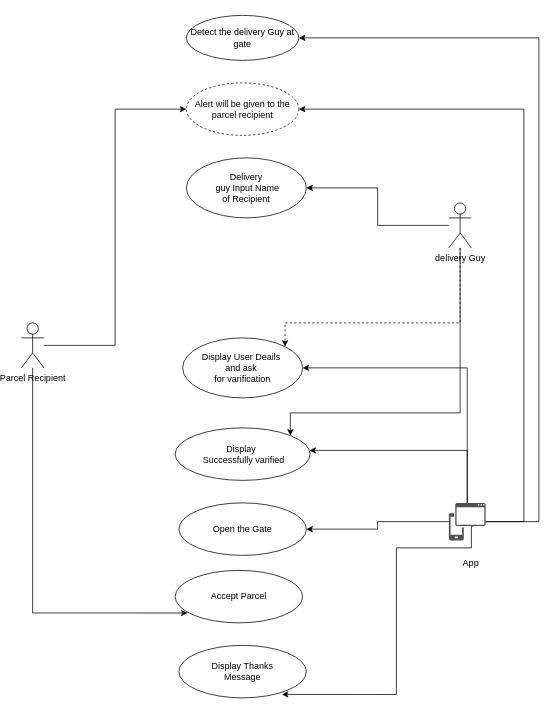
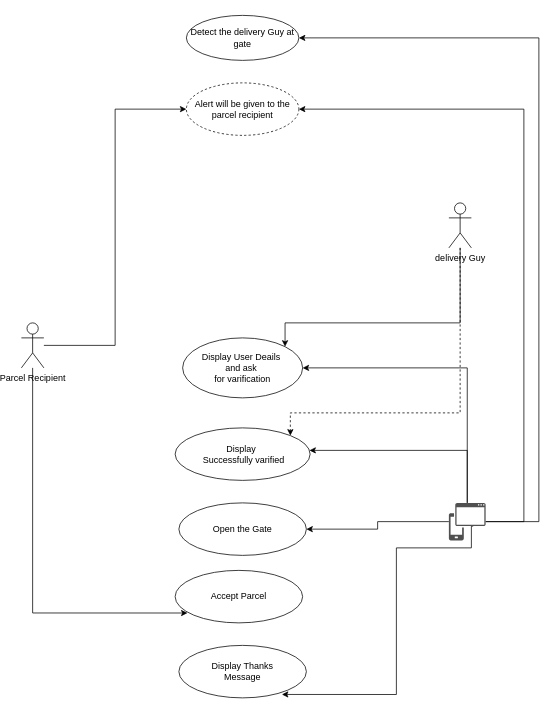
(246, 188) -> none
(394, 225) -> none
(364, 323) -> (364, 323)
(412, 413) -> (412, 413)
(471, 563) -> none
